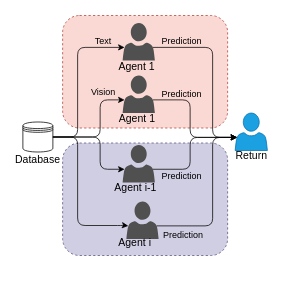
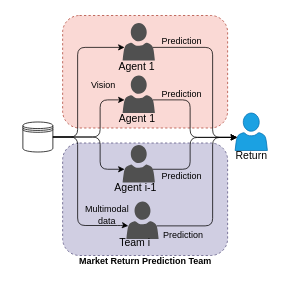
(103, 42) -> none
(103, 92) -> (103, 85)
(38, 159) -> none
none -> (107, 215)
(135, 243) -> (135, 243)
none -> (146, 261)
